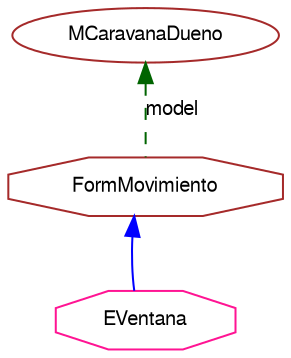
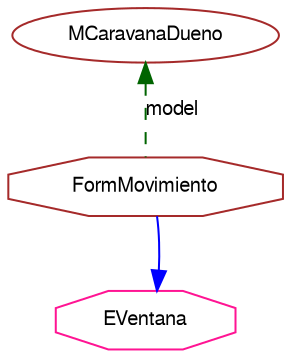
(132, 264) -> (159, 243)
